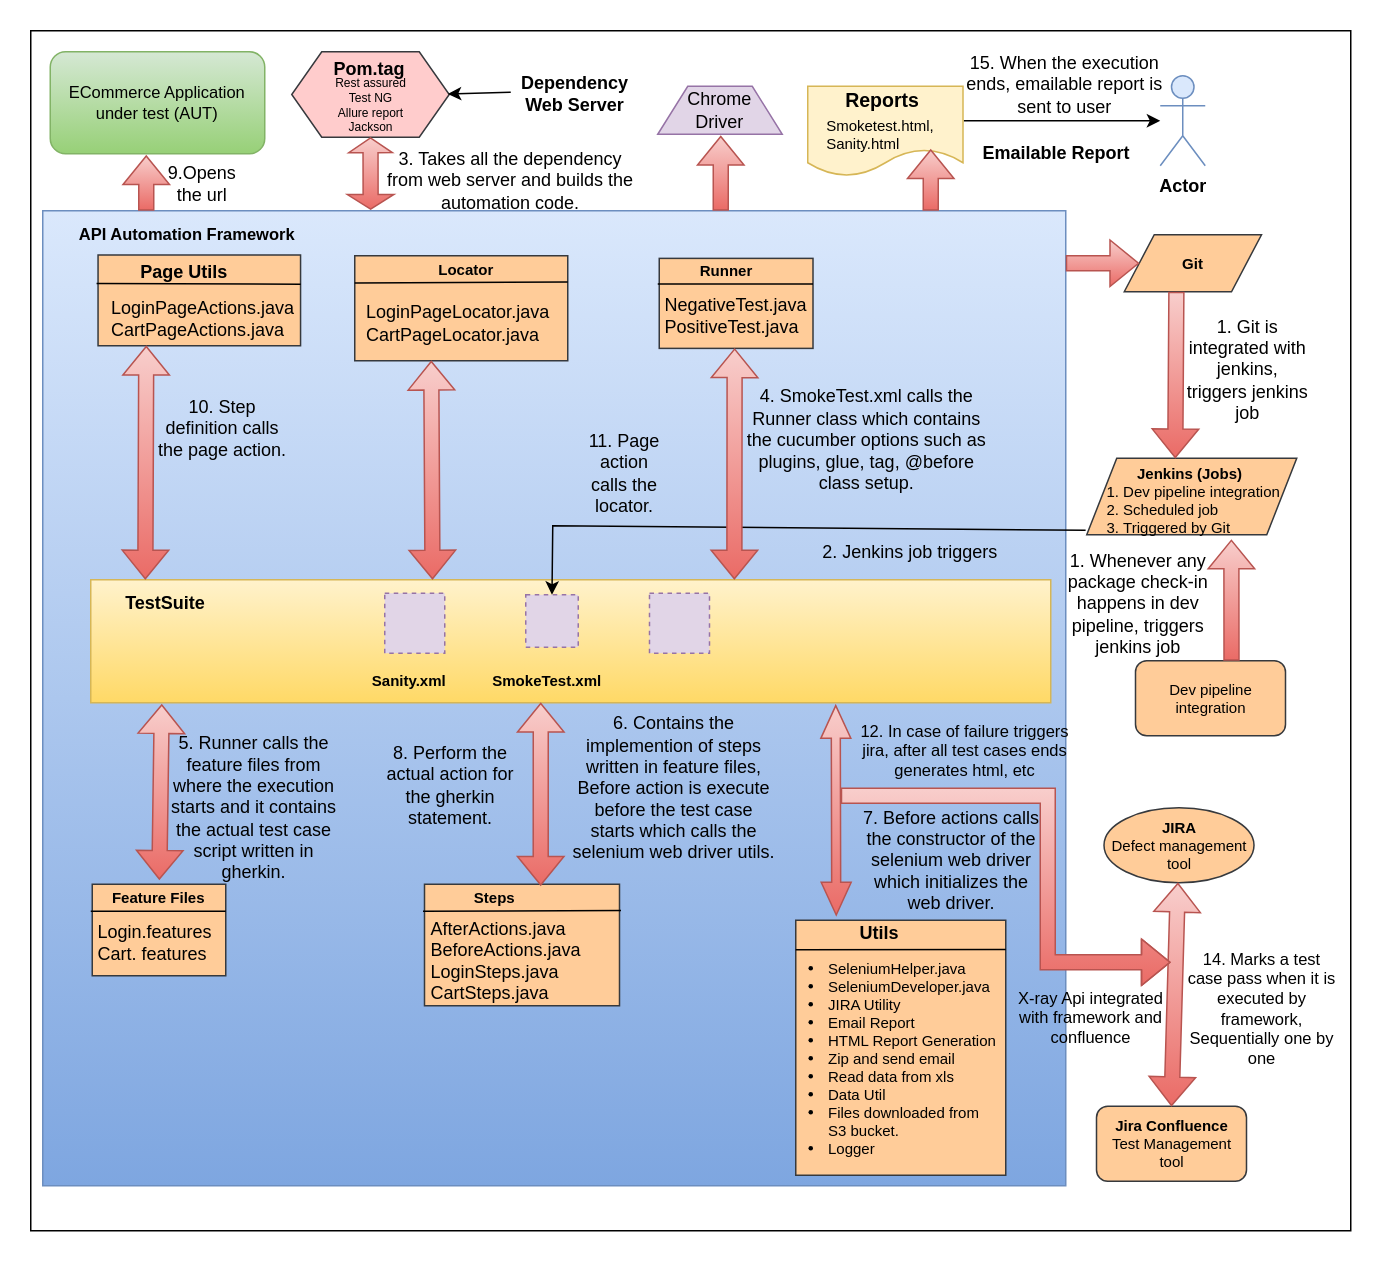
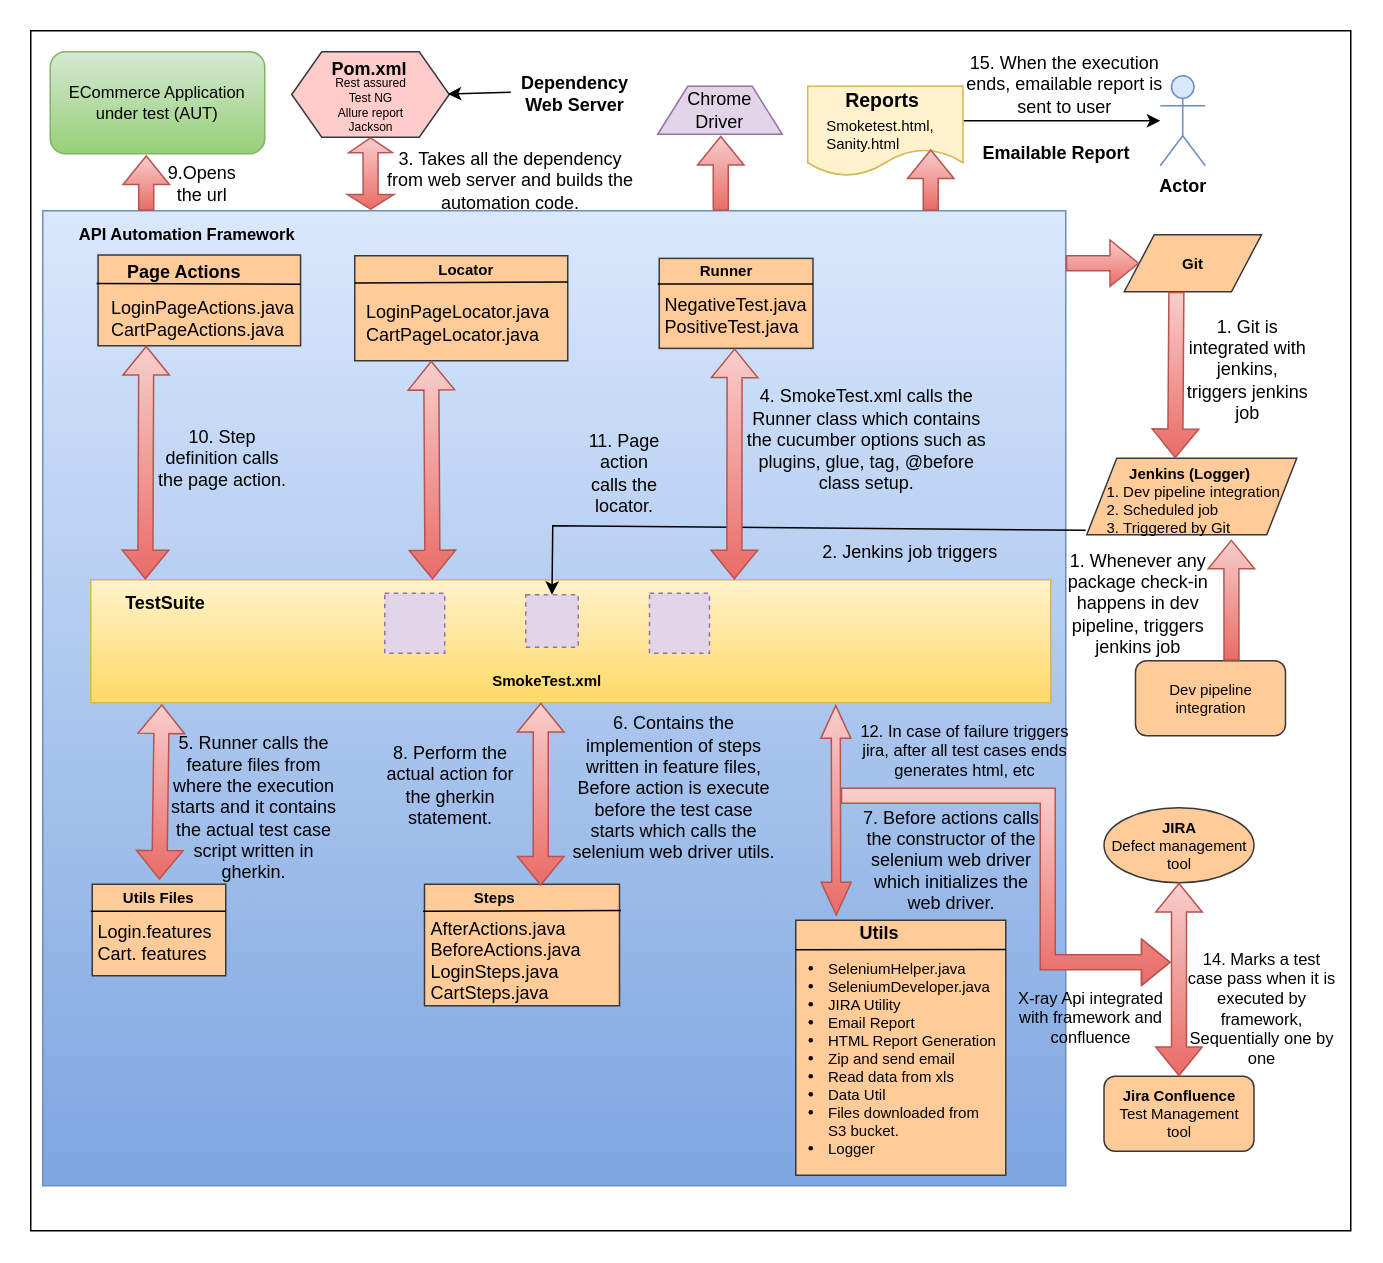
(370, 70) -> (370, 70)
(185, 272) -> (185, 272)
(223, 428) -> (223, 458)
(1190, 473) -> (1190, 473)
(409, 680) -> none
(159, 898) -> (159, 898)
(1172, 1144) -> (1179, 1114)
